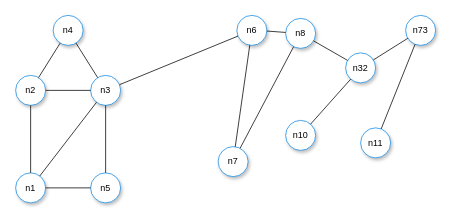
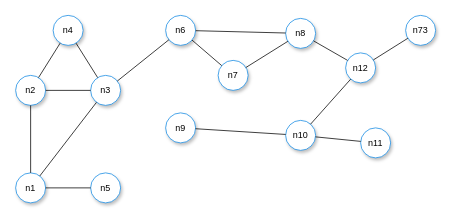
(252, 30) -> (180, 30)
(360, 68) -> (360, 68)
(398, 87) -> (338, 139)
none -> (180, 128)
none -> (240, 132)
(105, 139) -> none
(233, 162) -> (233, 75)
